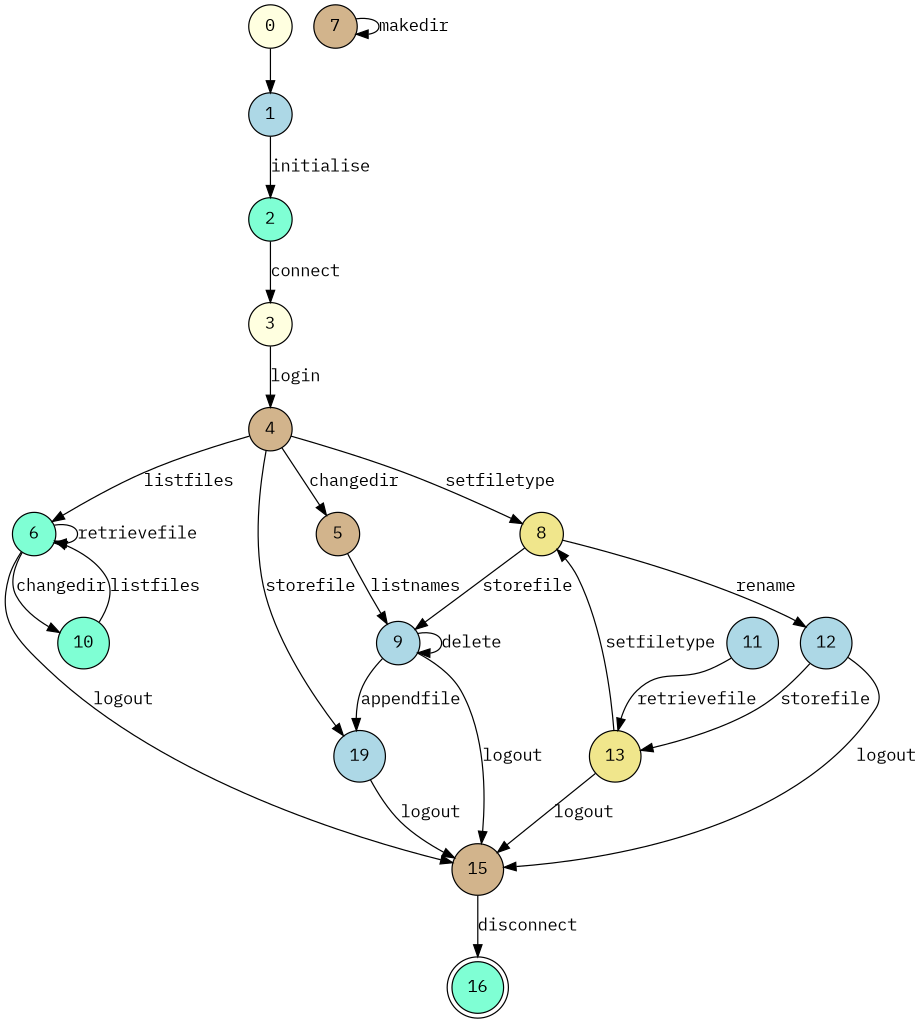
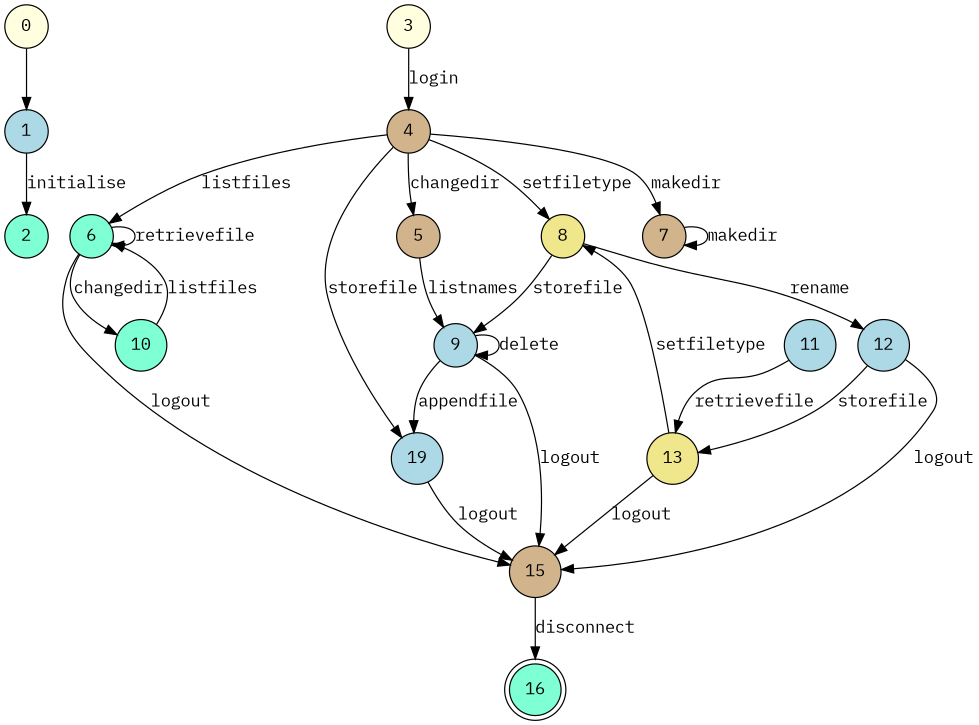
none -> (553, 149)
(270, 266) -> none
